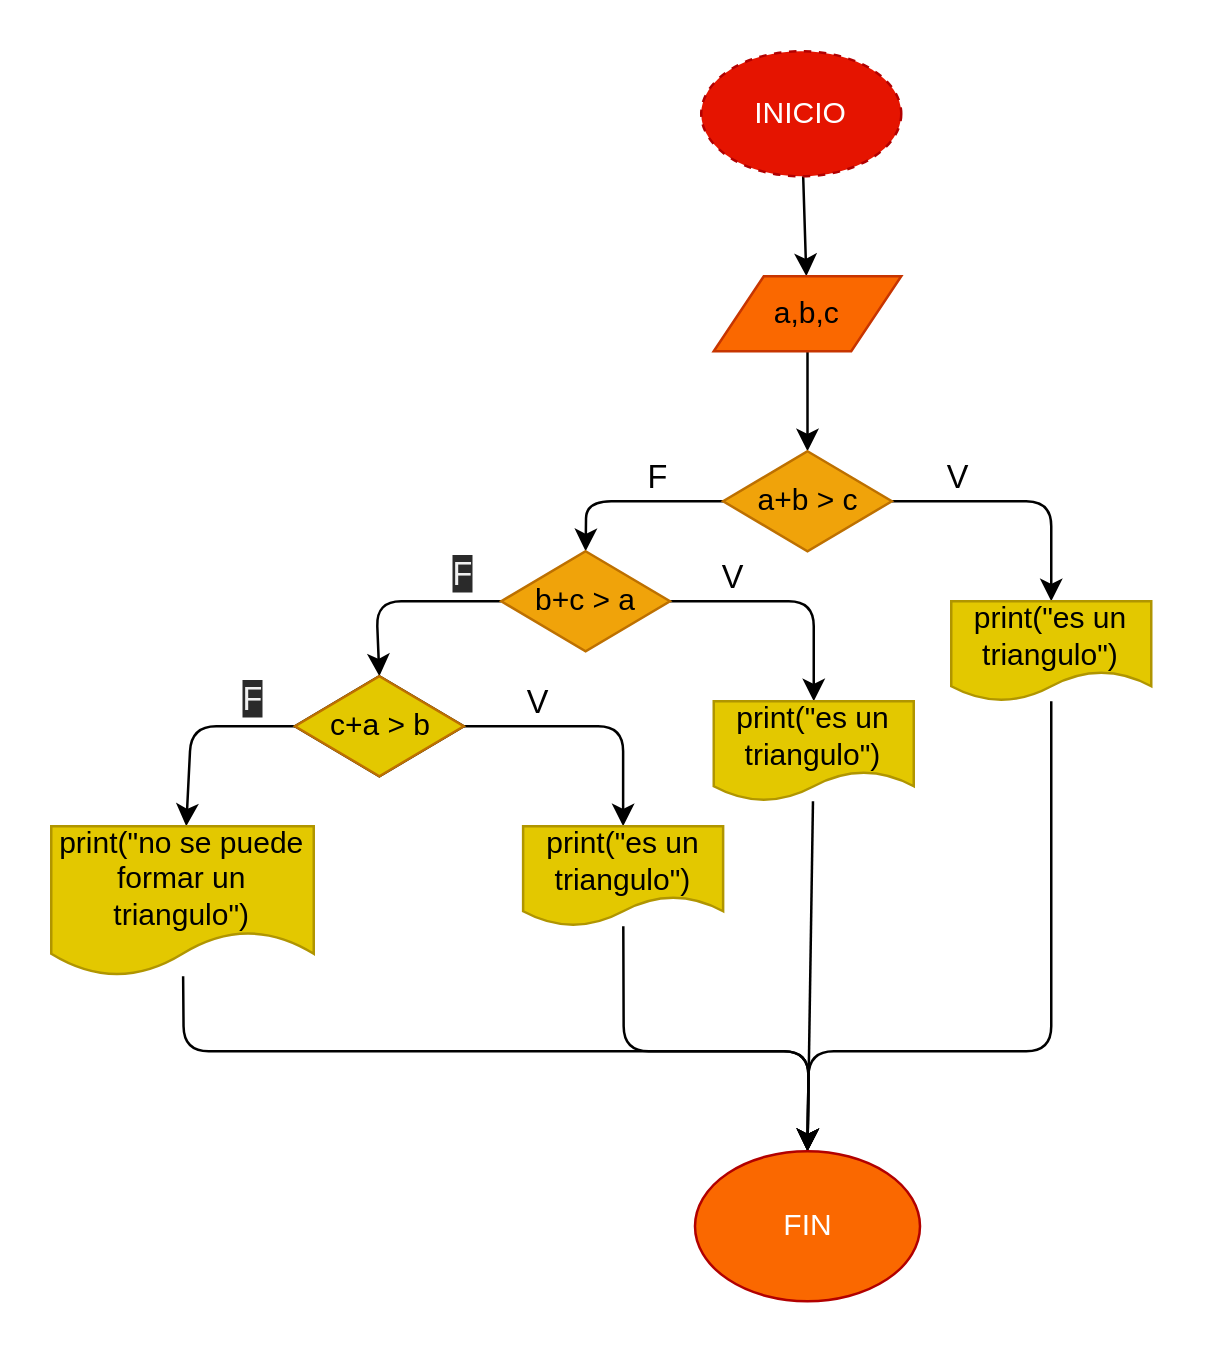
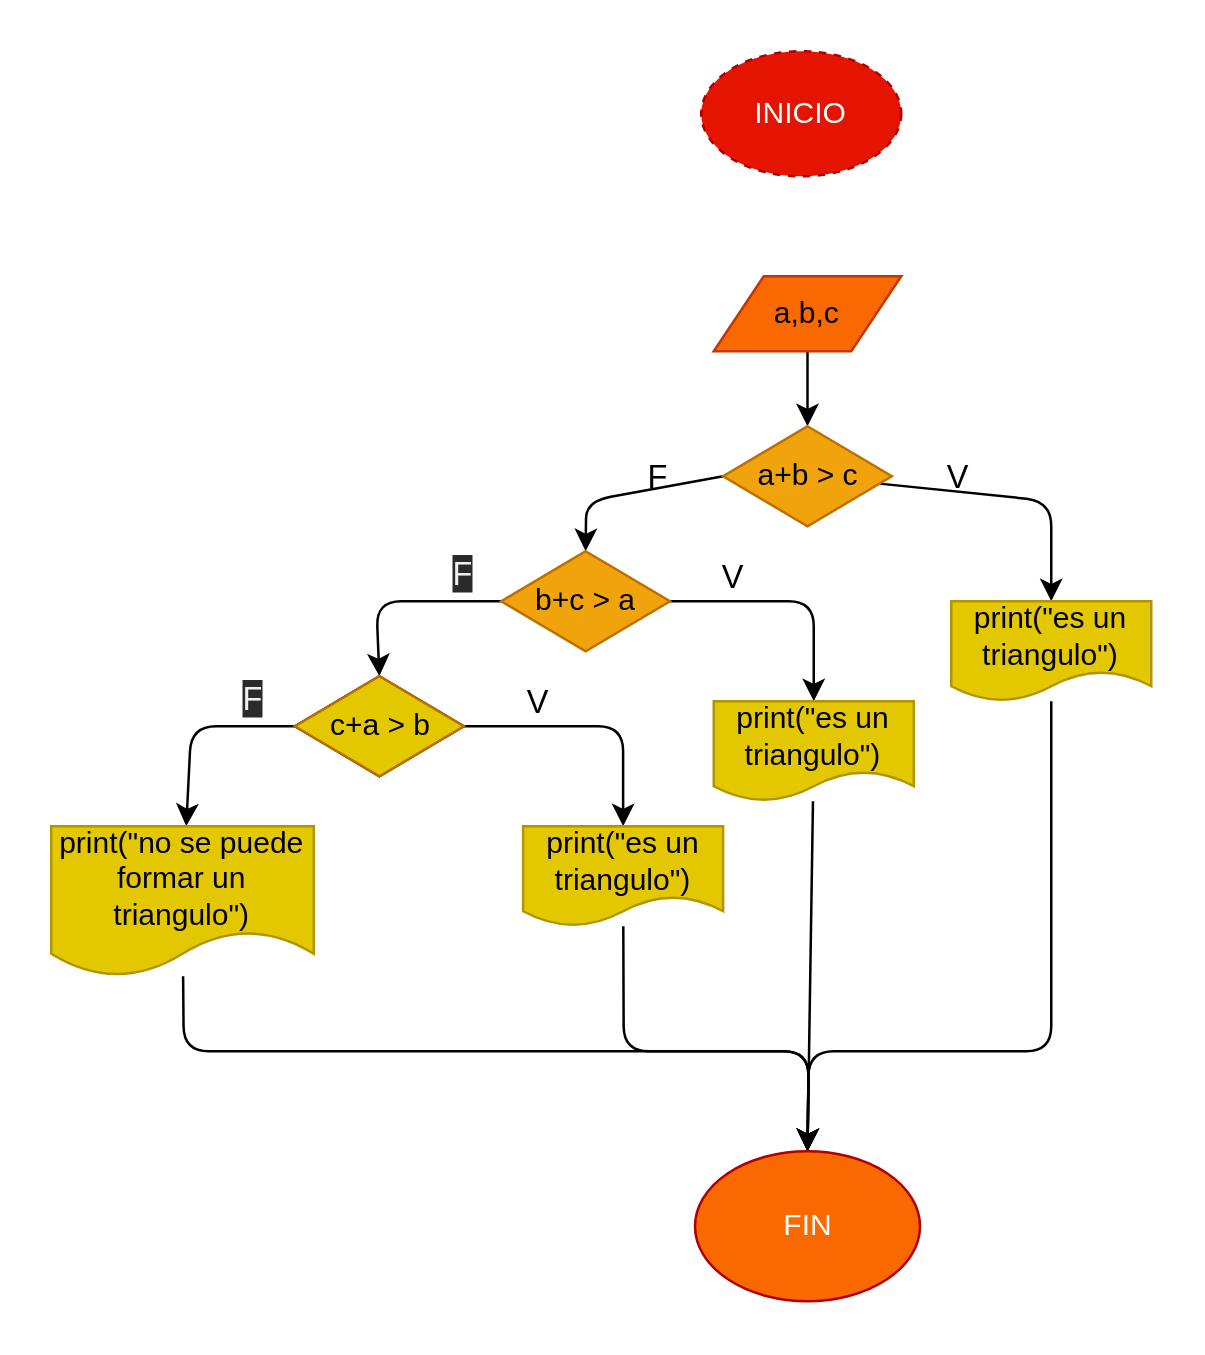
(804, 218) -> none
(808, 501) -> (808, 476)
